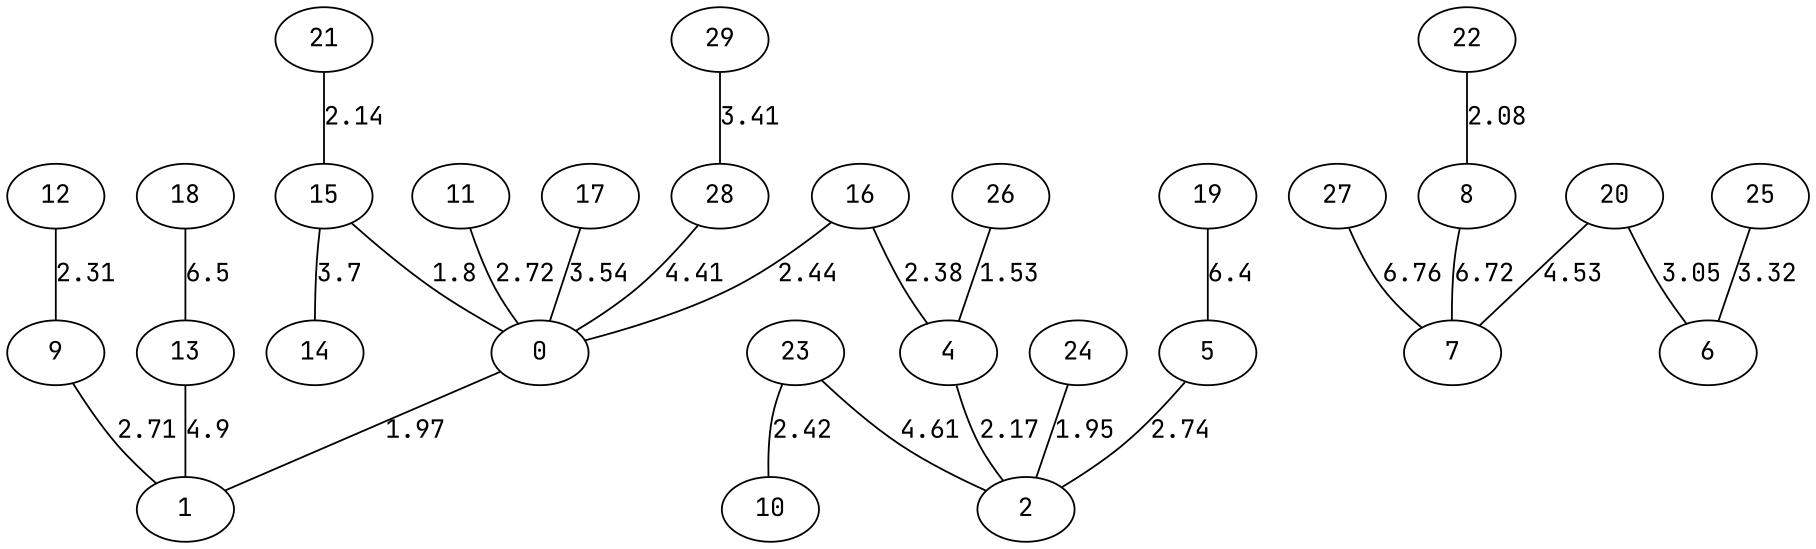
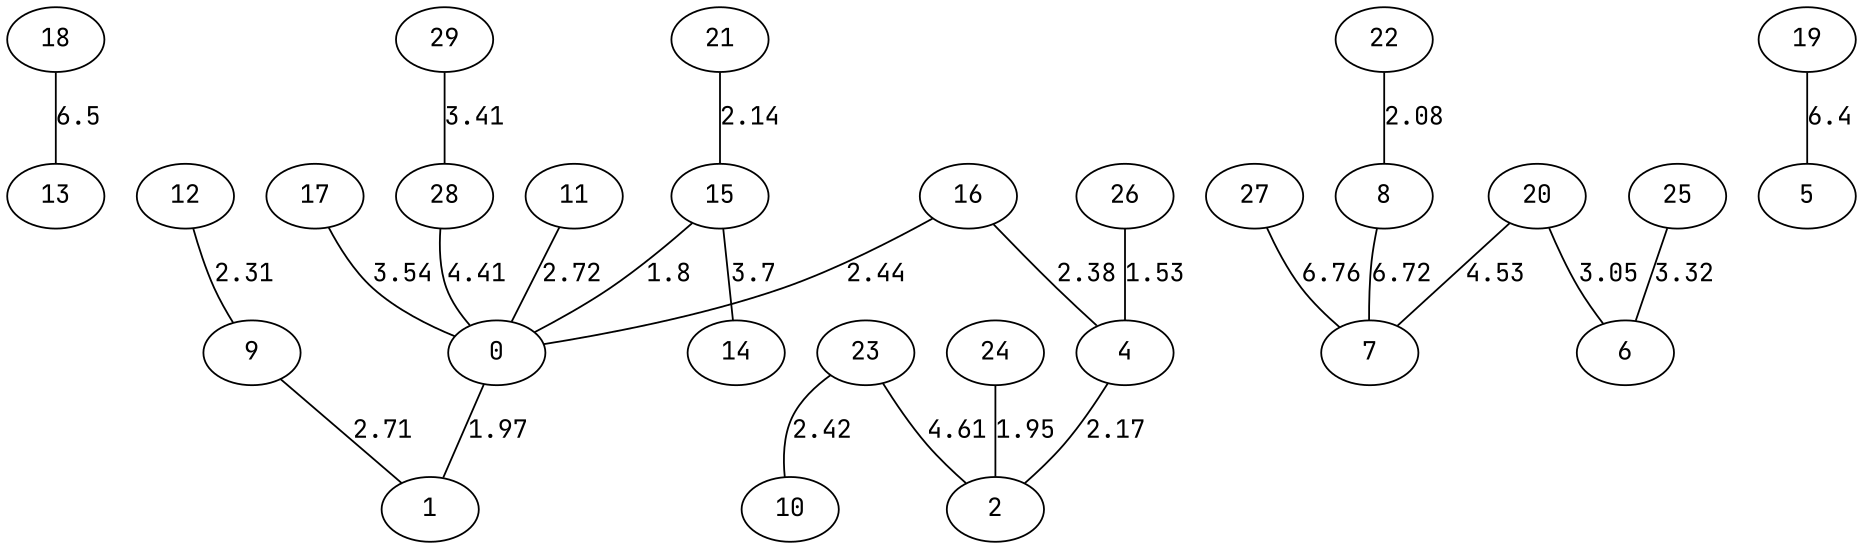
(185, 431) -> none
(1128, 440) -> none
